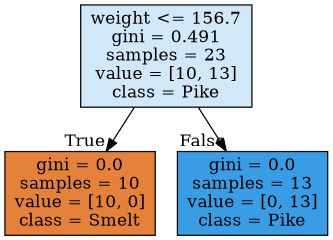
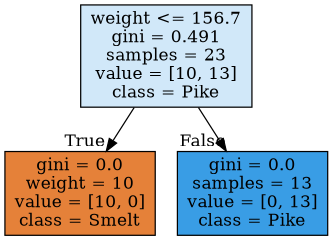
(80, 193) -> (80, 193)
